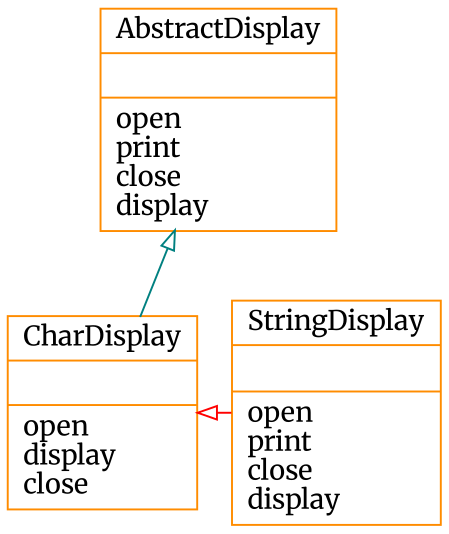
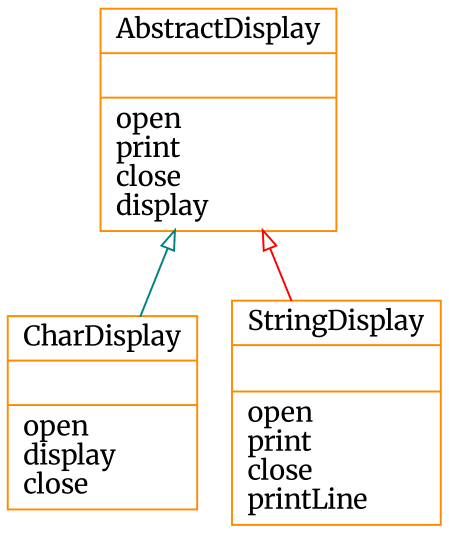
(224, 413) -> (281, 275)
(295, 501) -> (308, 501)
